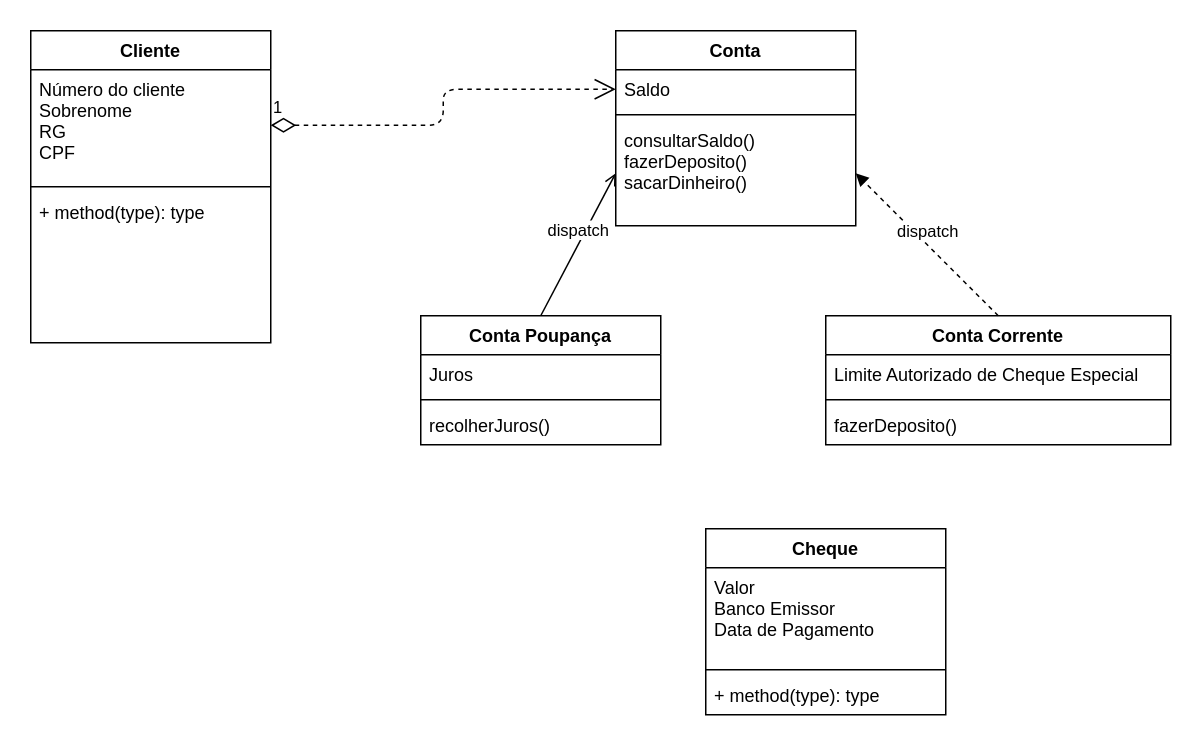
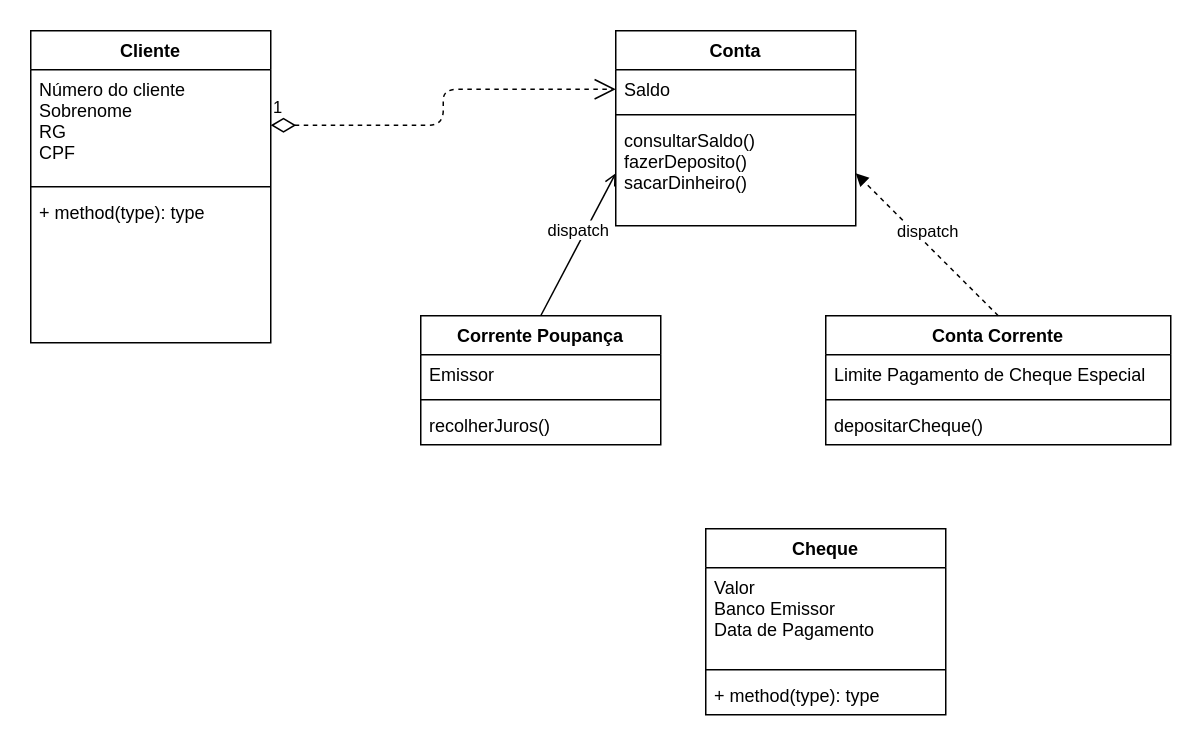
(540, 336) -> (540, 336)
(454, 375) -> (462, 375)
(994, 375) -> (992, 375)
(907, 426) -> (917, 426)
